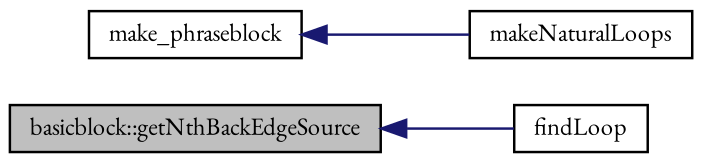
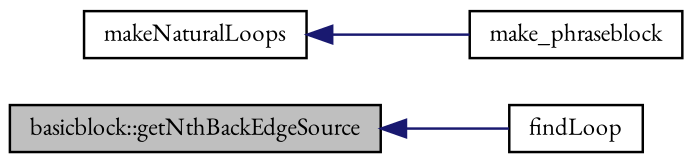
(398, 35) -> (401, 35)
